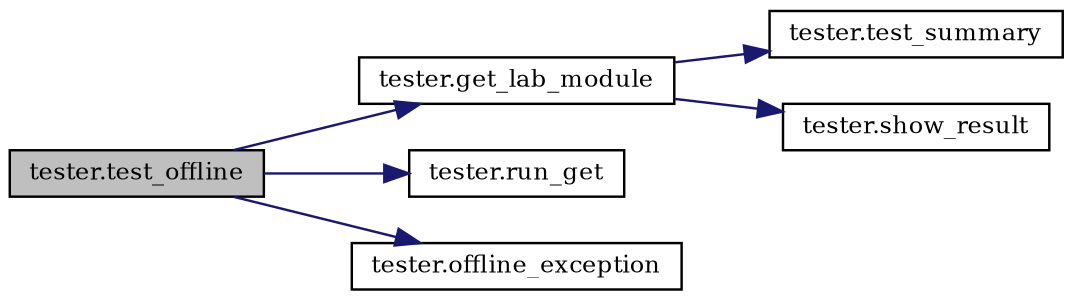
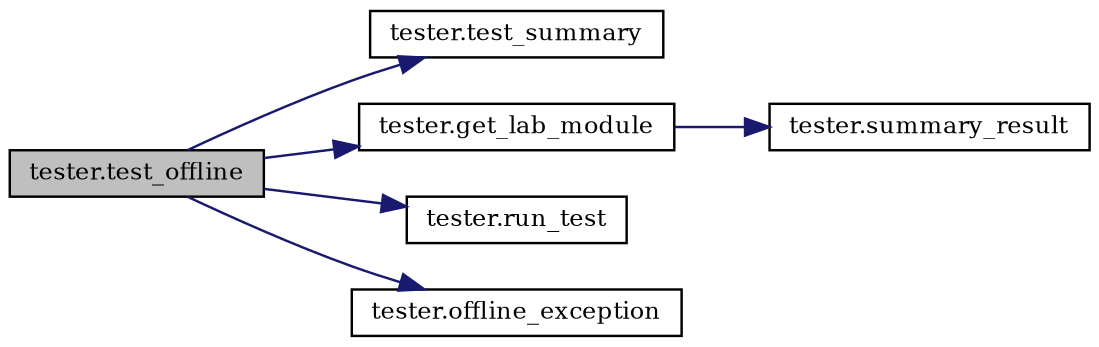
(710, 58) -> (292, 104)
(916, 127) -> (930, 127)
(517, 173) -> (517, 220)
